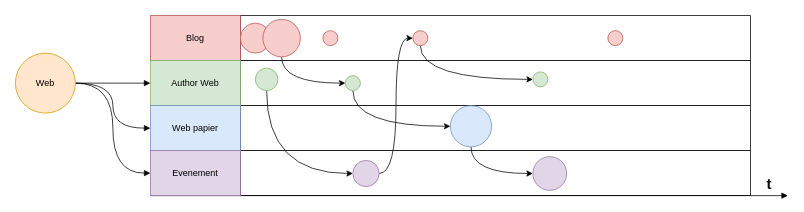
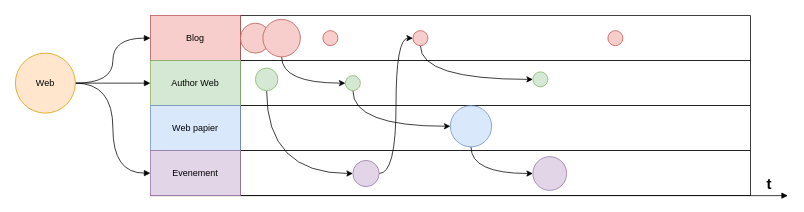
none -> (114, 52)
(114, 111) -> none
